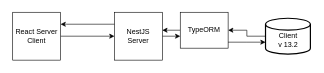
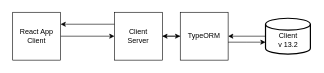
(204, 30) -> (204, 36)
(36, 36) -> (36, 36)
(138, 36) -> (138, 36)
